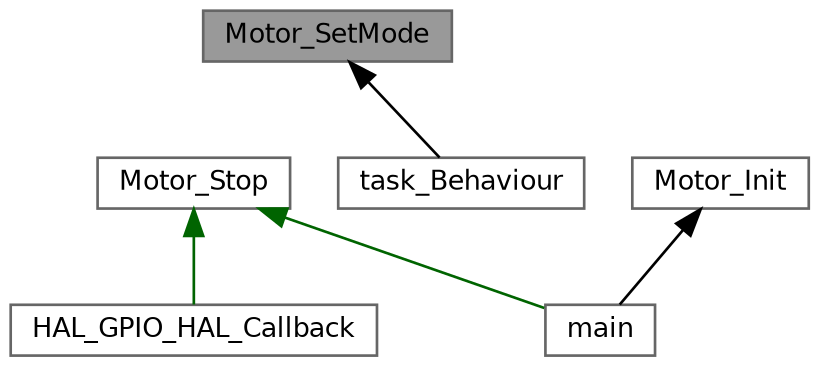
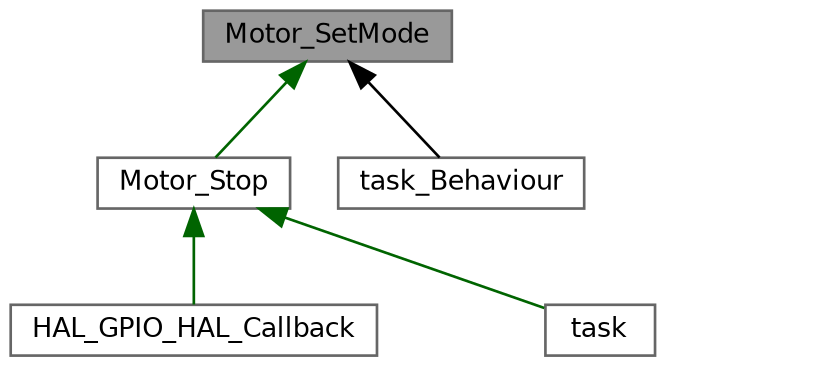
none -> (251, 120)
(721, 183) -> none
(600, 330) -> (600, 330)
